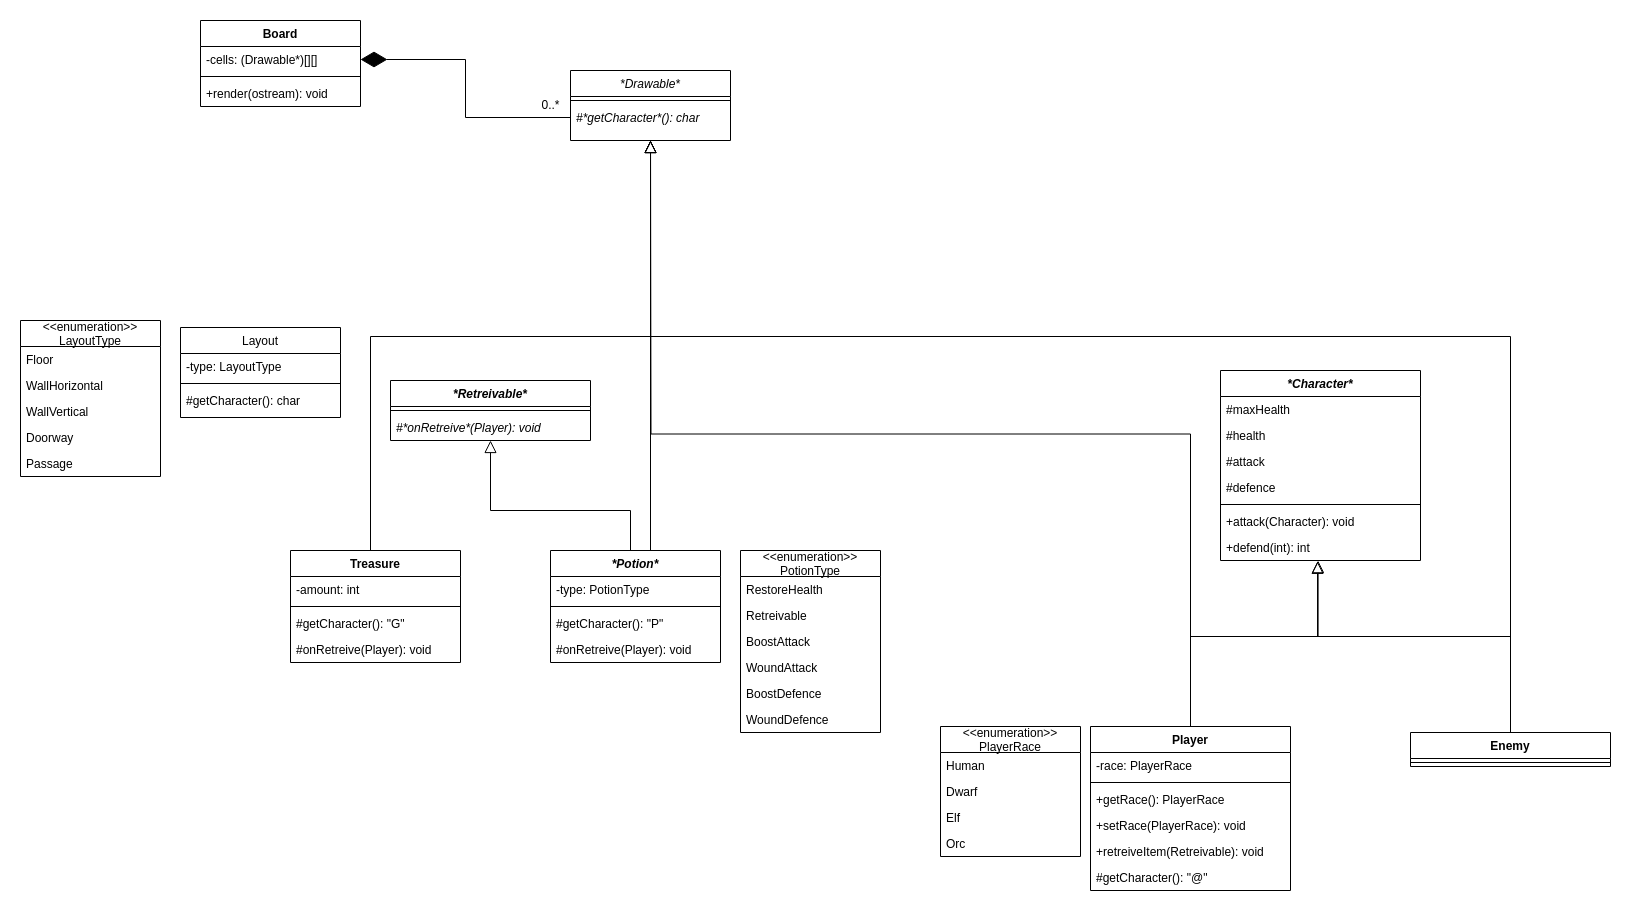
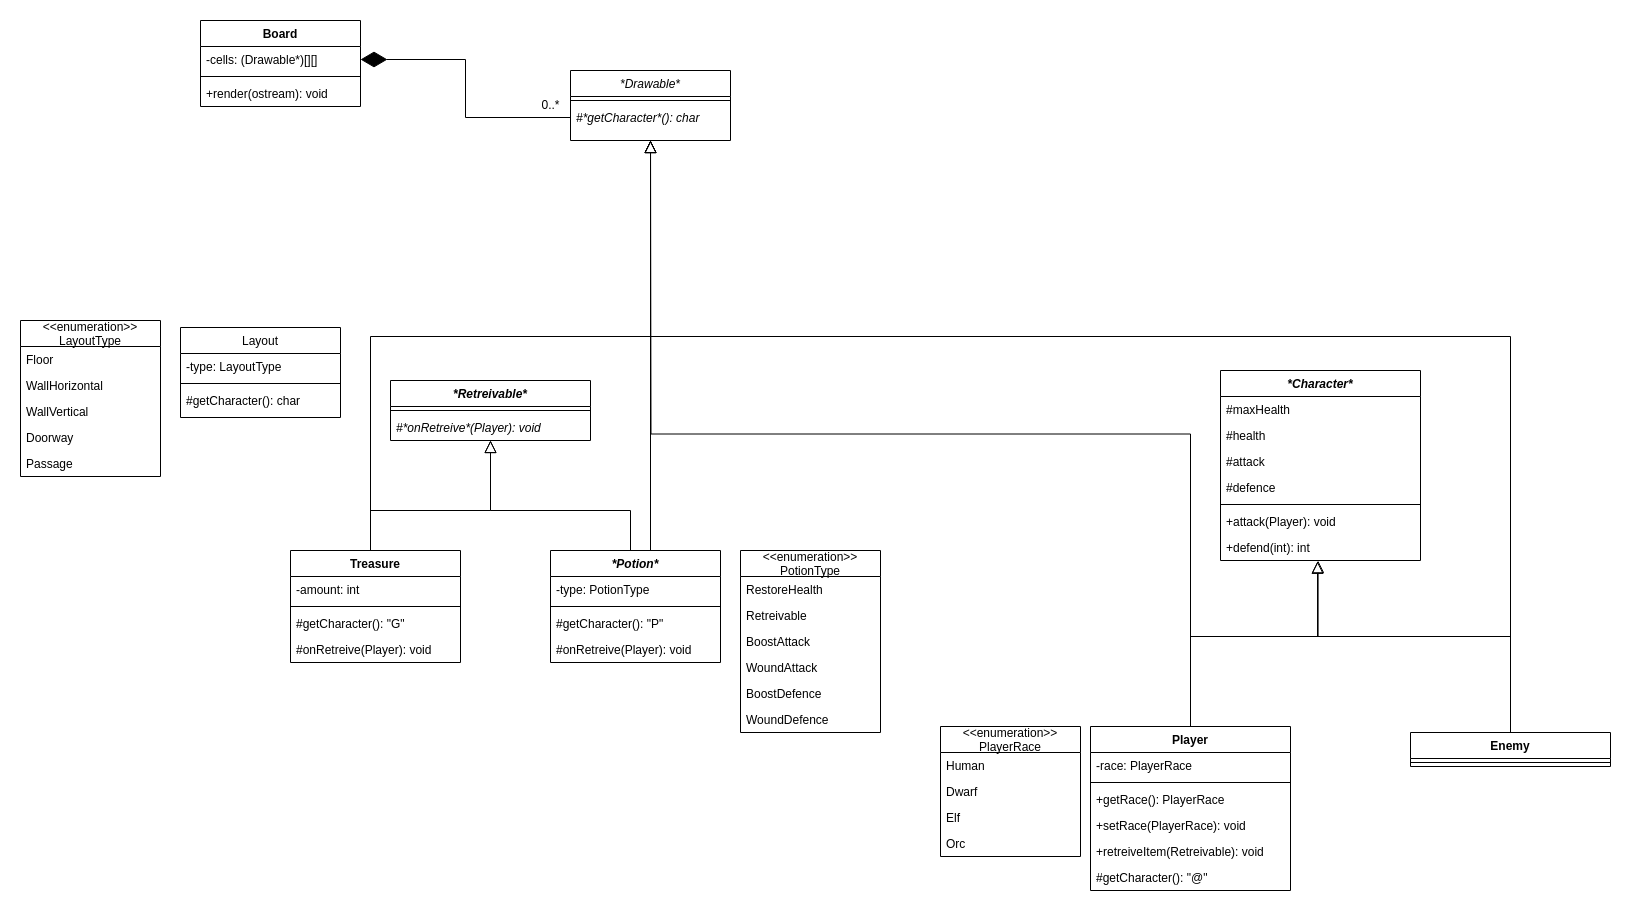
none -> (430, 511)
(1302, 522) -> (1290, 522)
